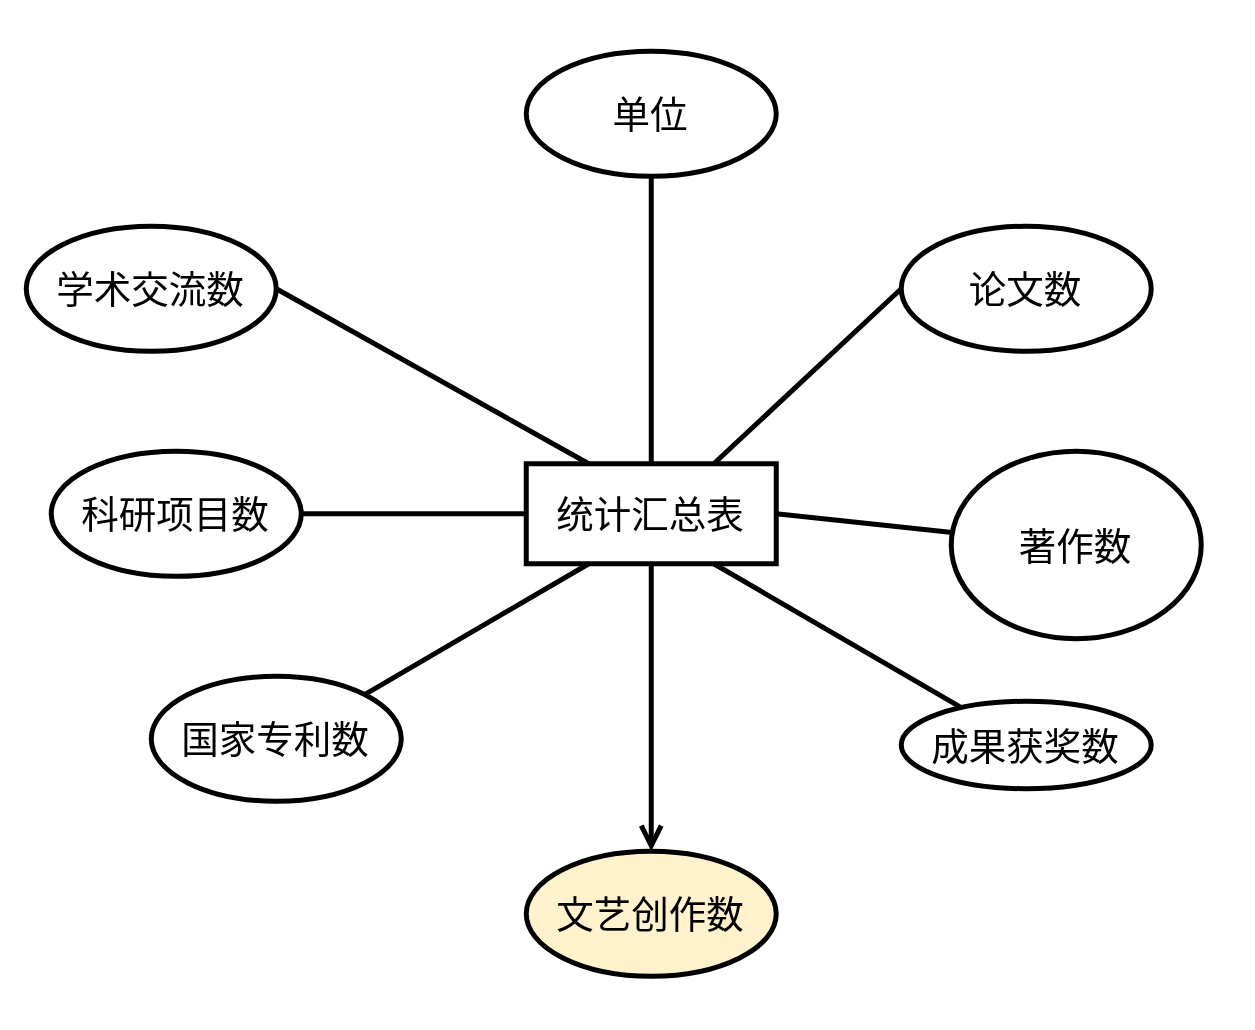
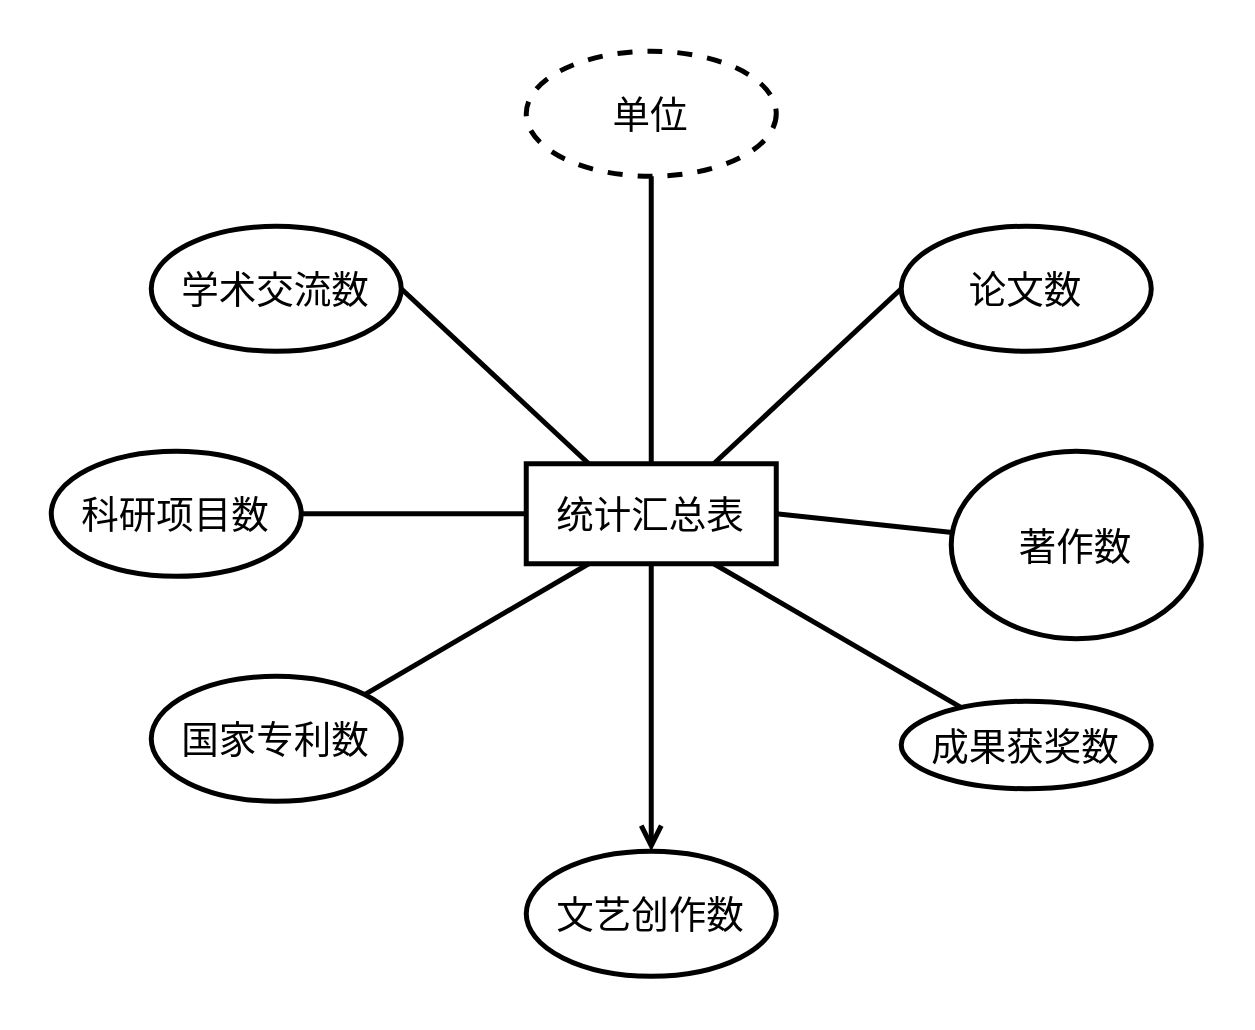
(651, 114) -> (651, 114)
(151, 289) -> (276, 289)
(651, 914) -> (651, 914)
